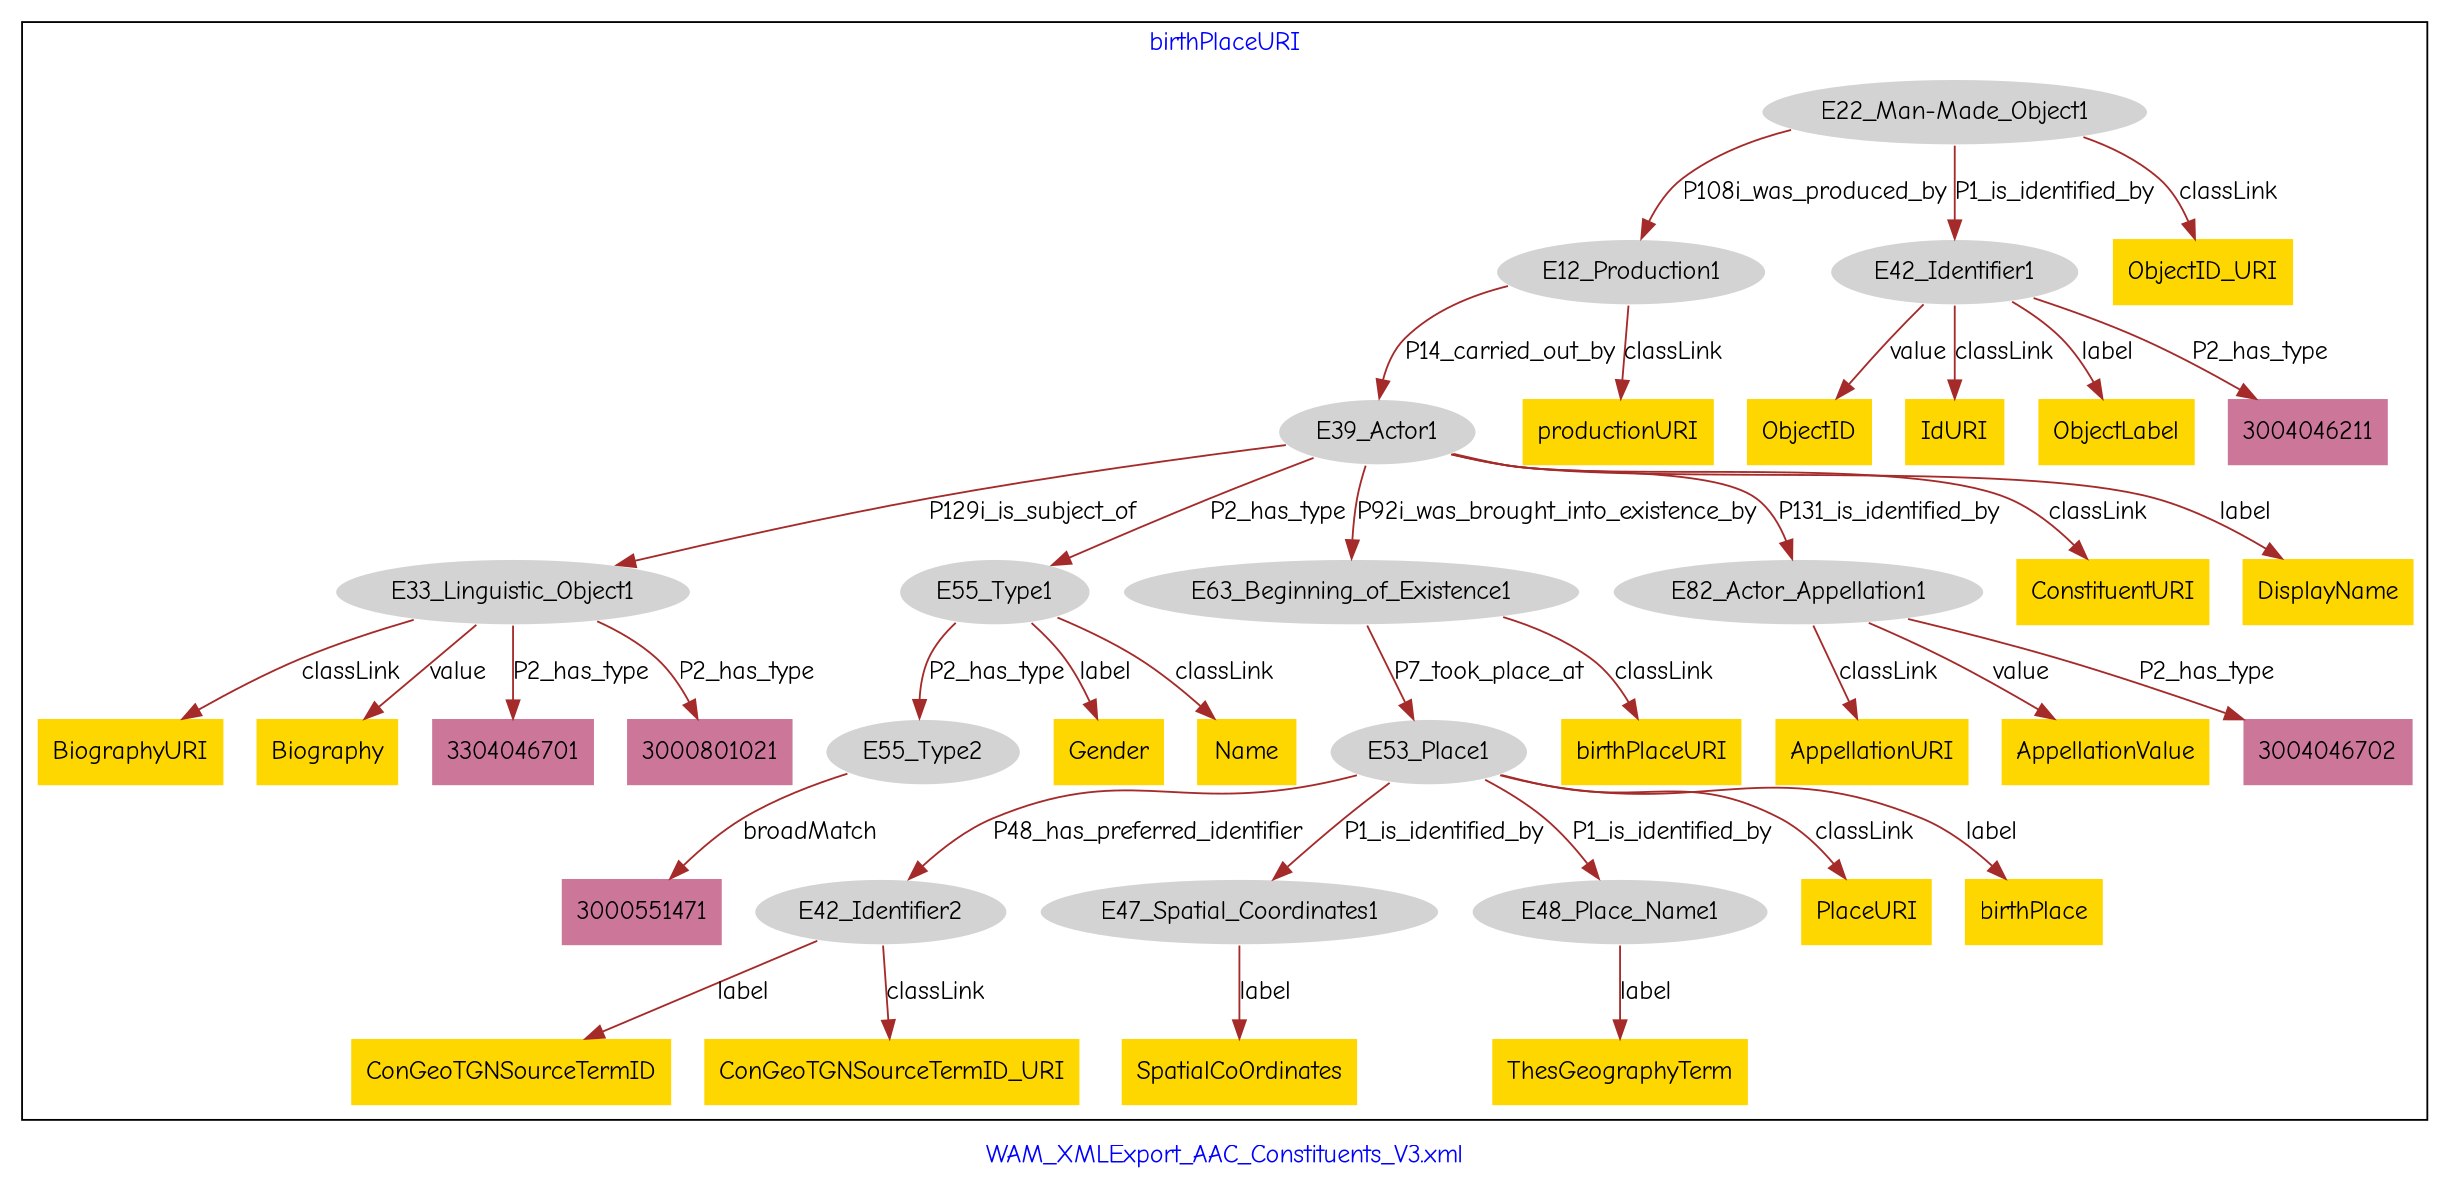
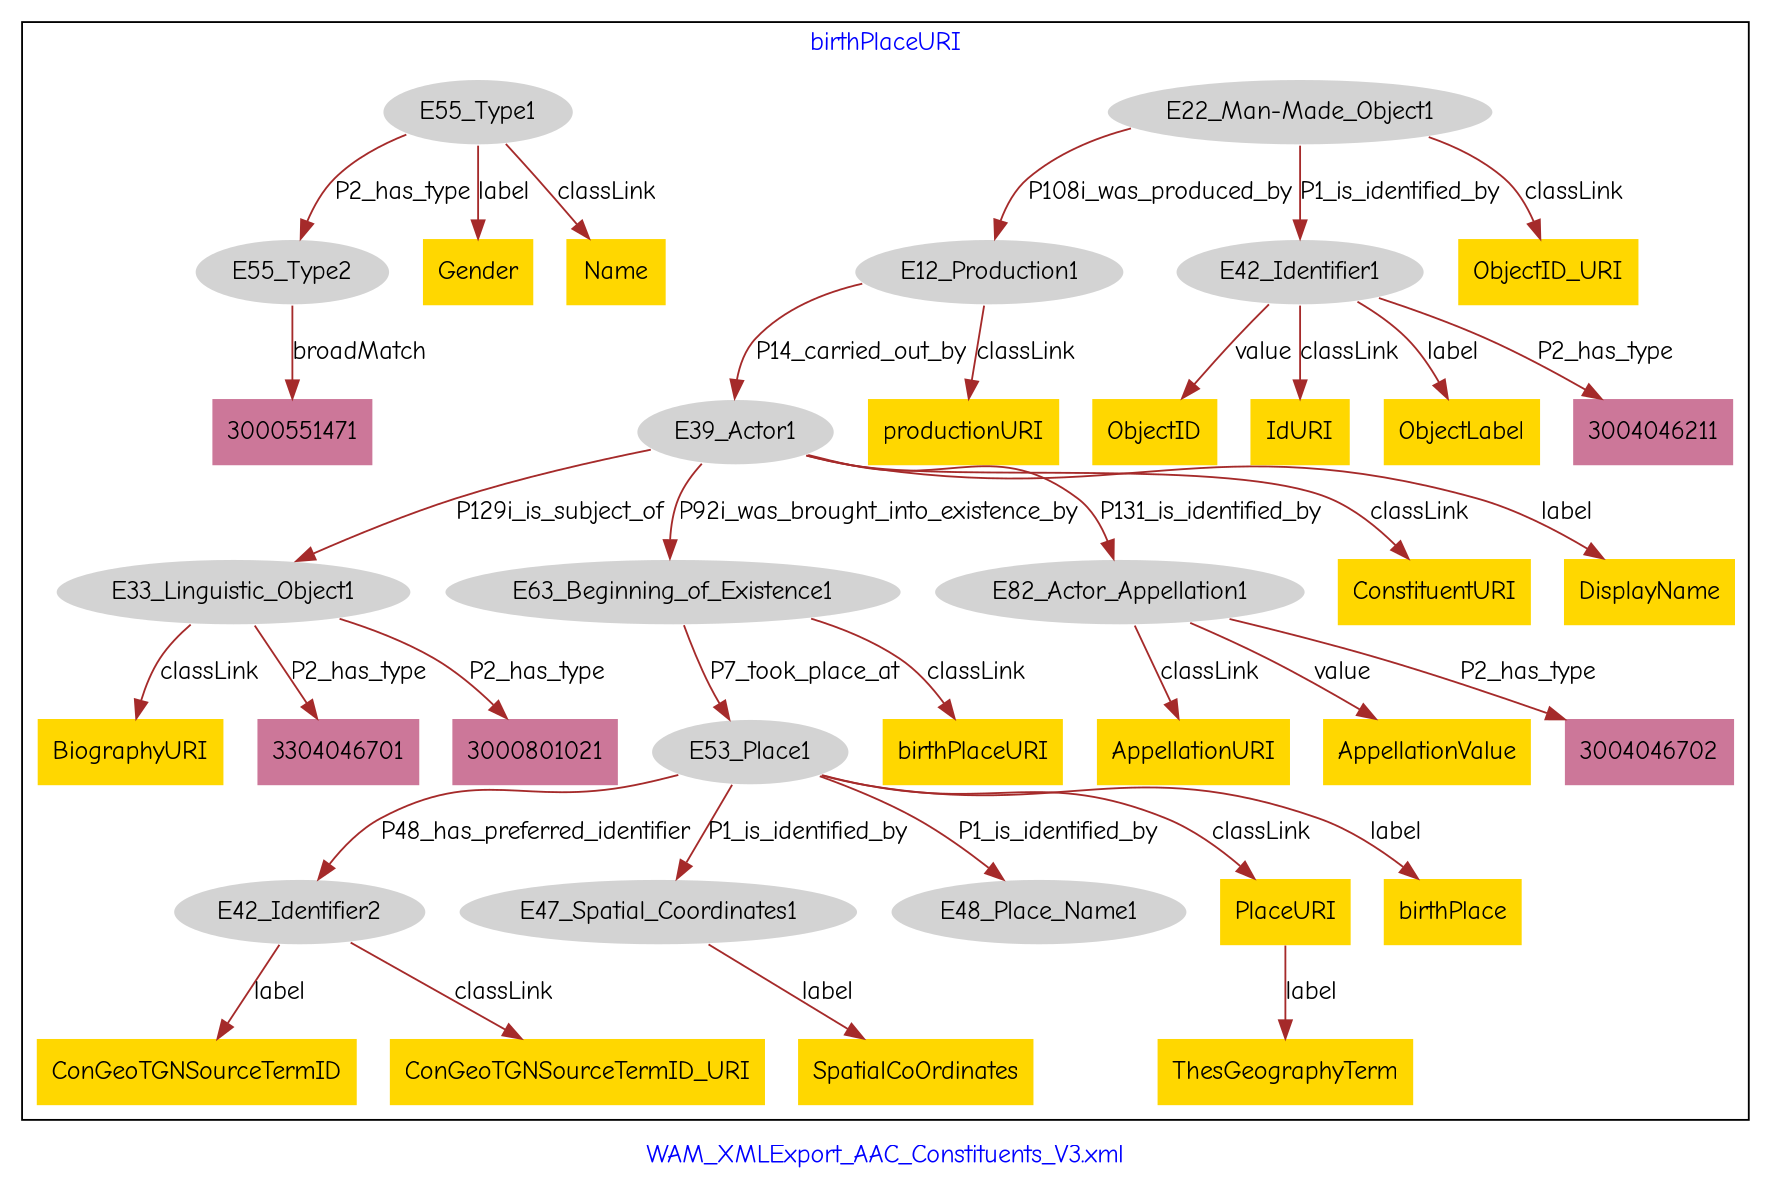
(1191, 506) -> none
(327, 752) -> none
(1620, 983) -> (1285, 983)
